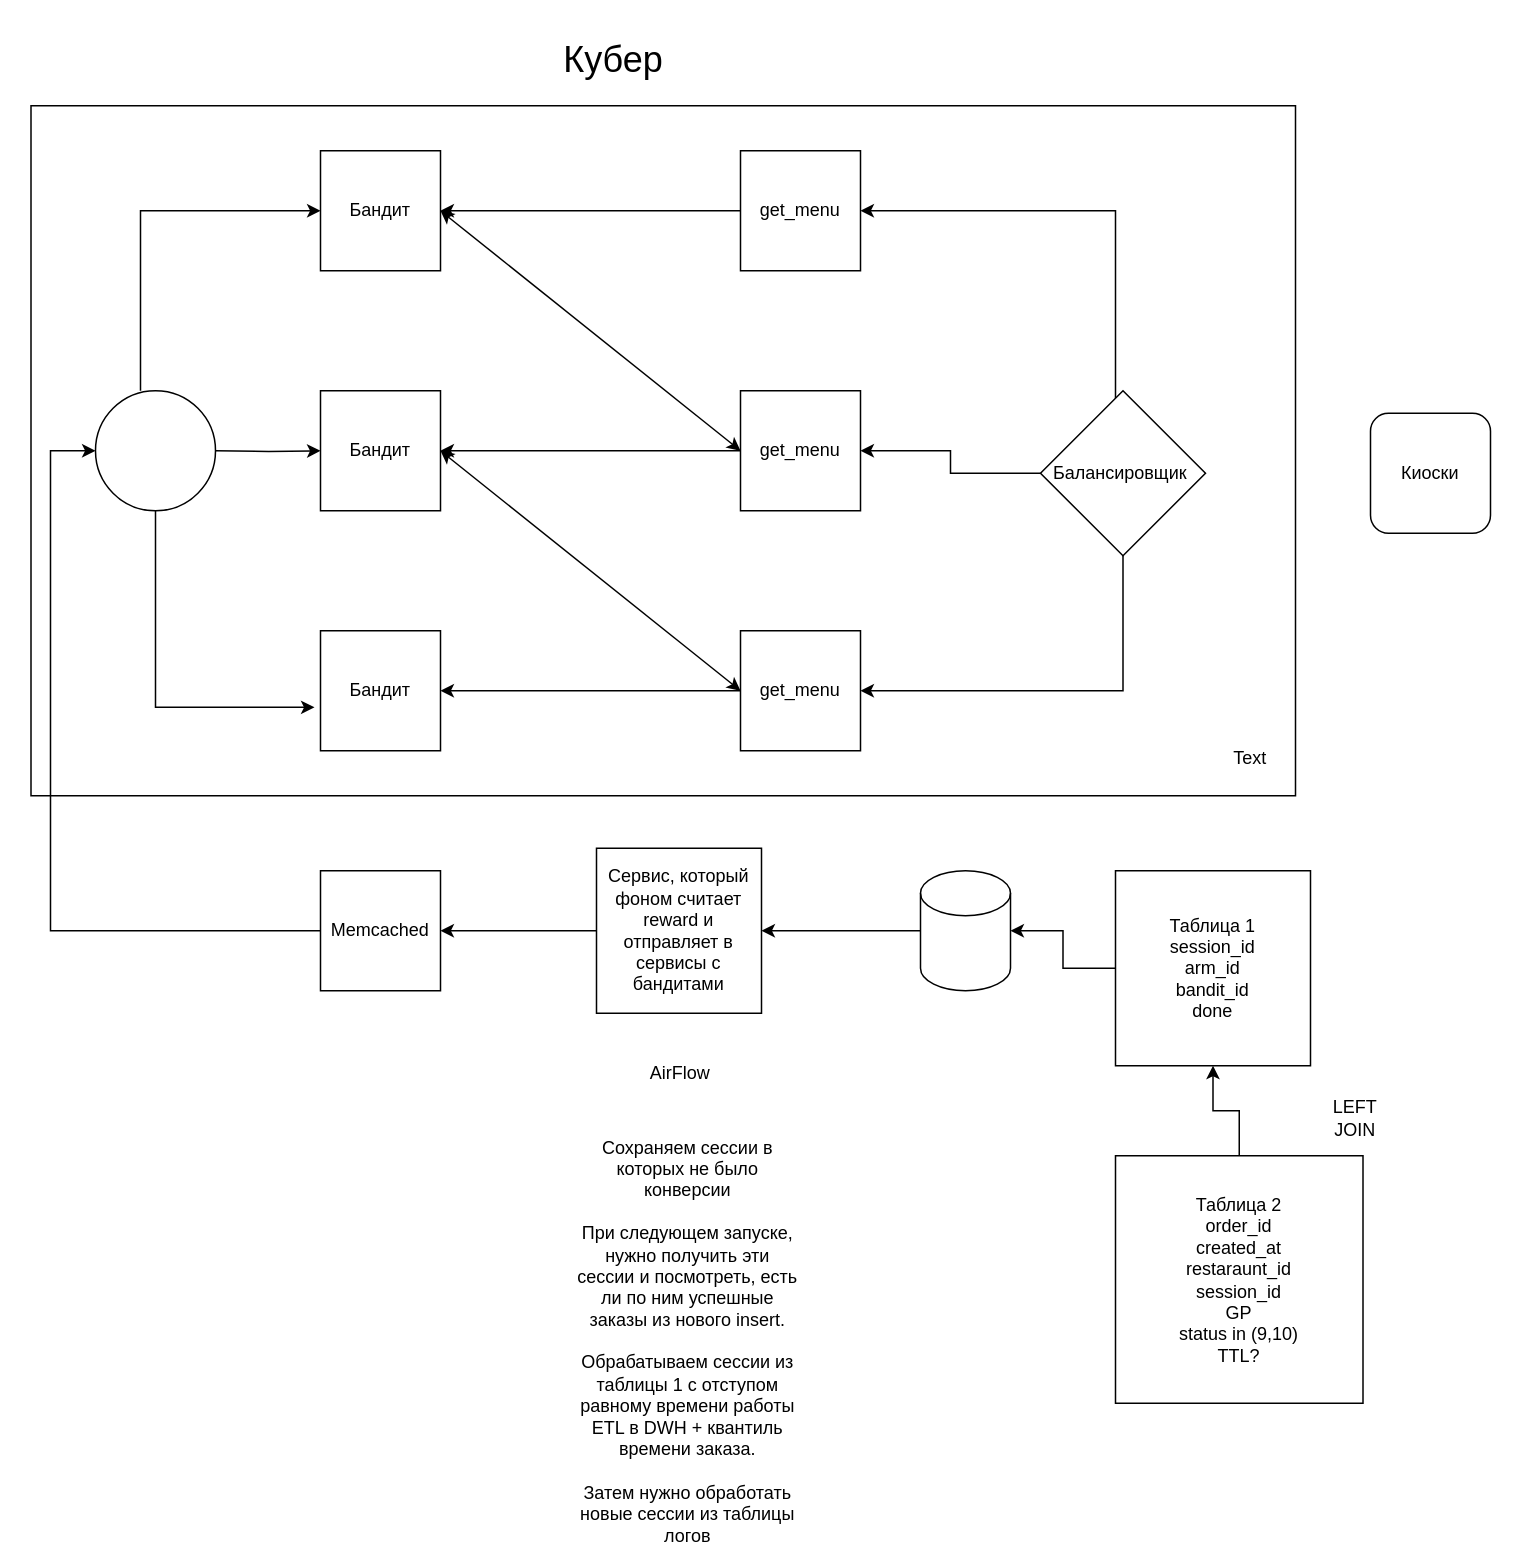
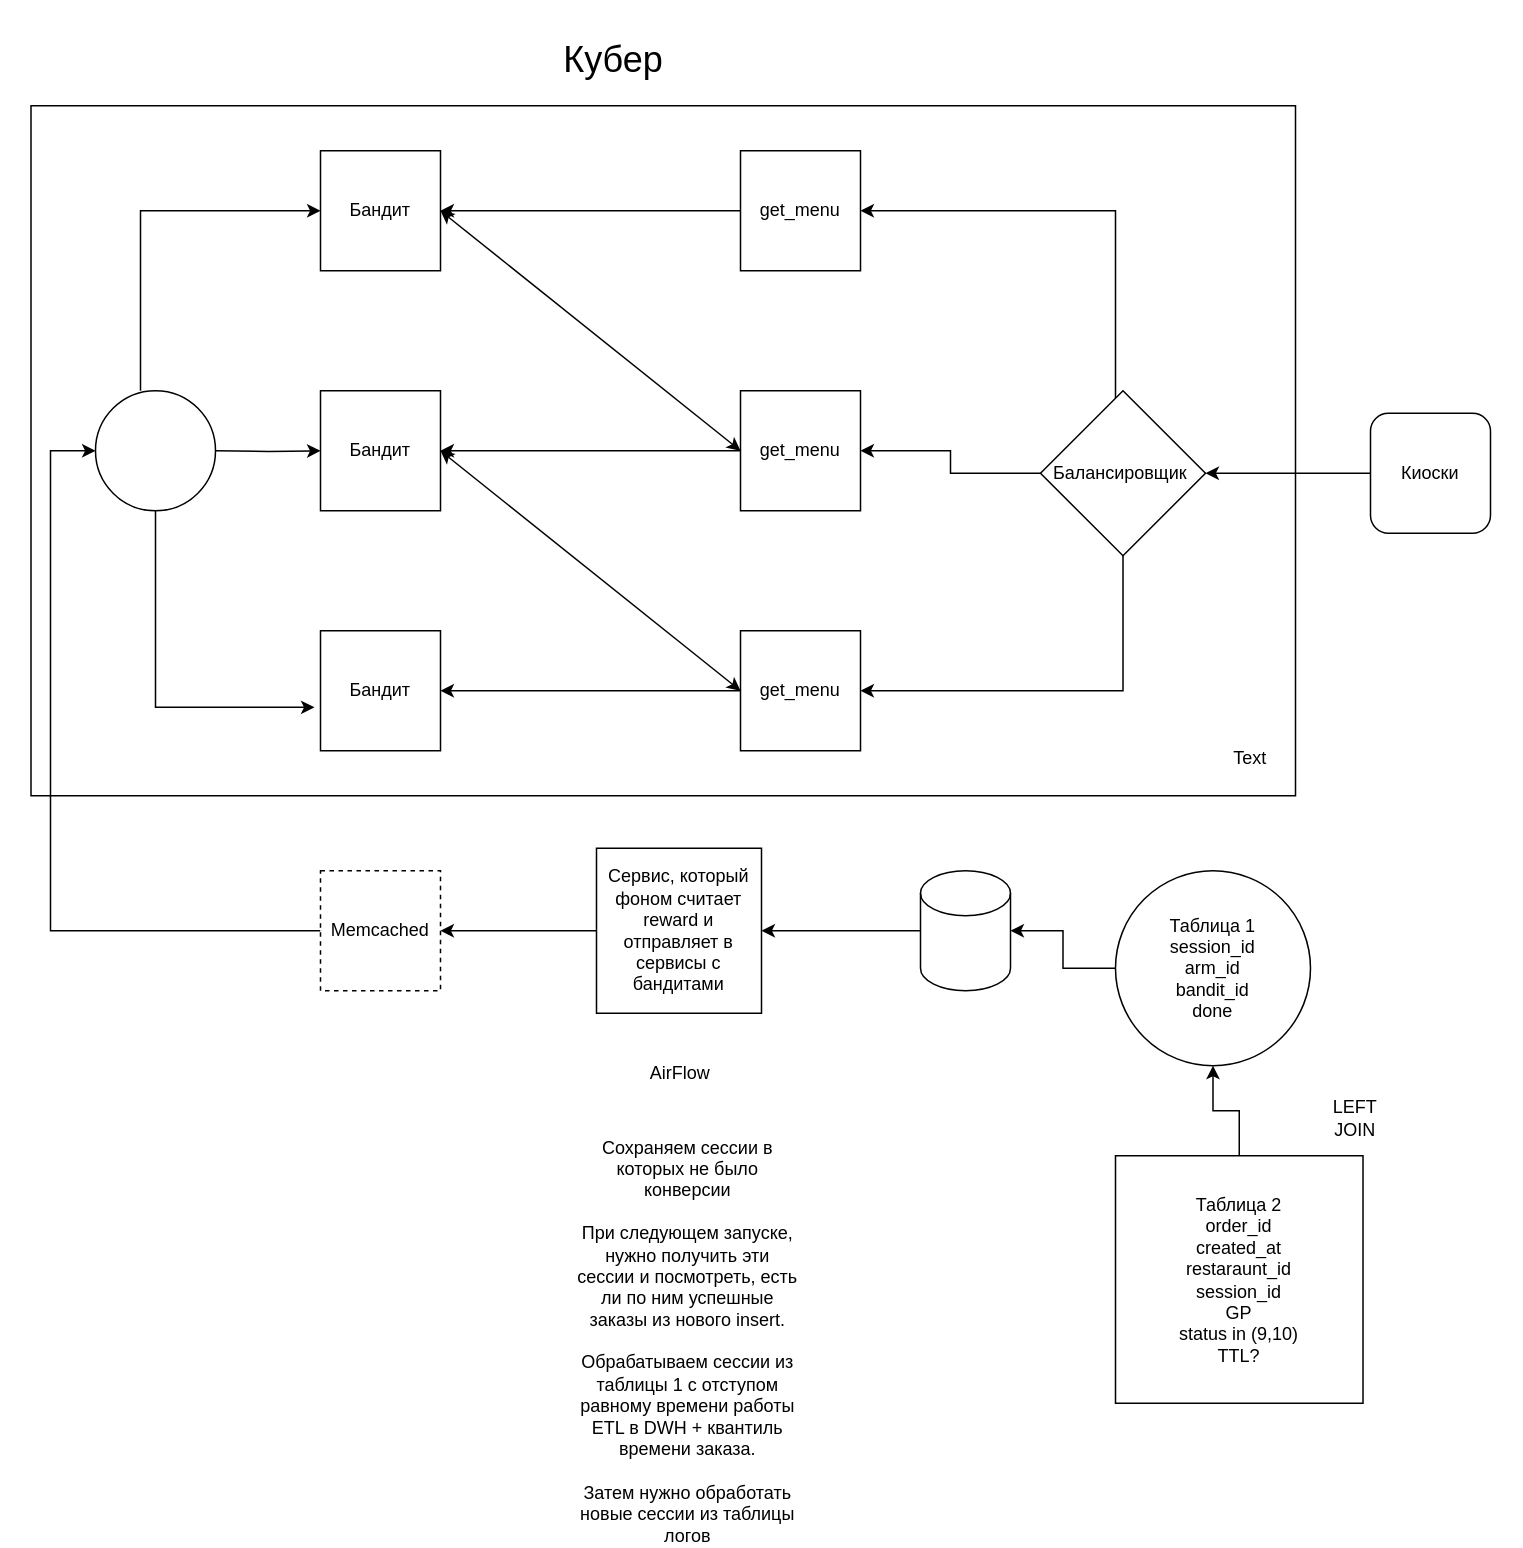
none -> (1293, 473)
(380, 931) -> (380, 931)
(1213, 968) -> (1213, 968)
